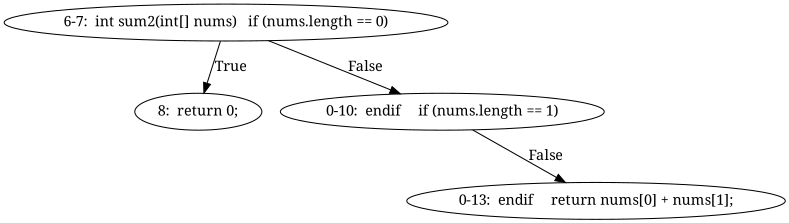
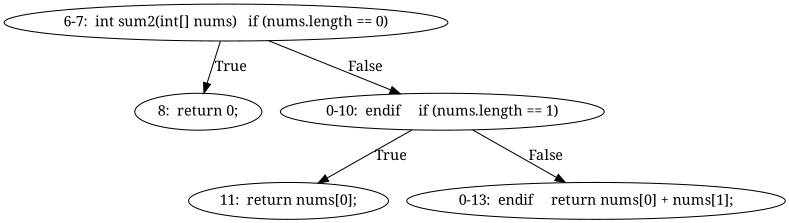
none -> (289, 201)
